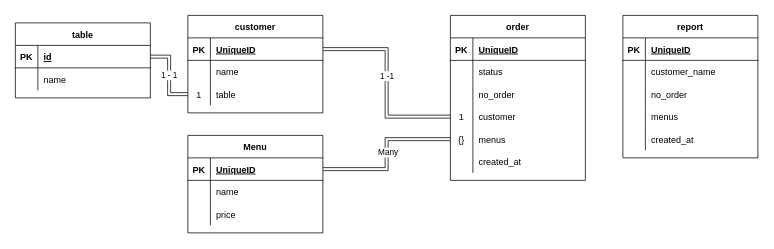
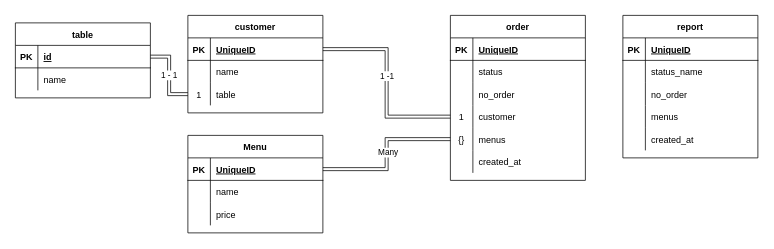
(684, 72) -> (679, 72)
